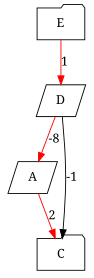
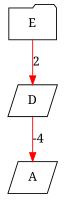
(64, 62) -> (36, 62)
(54, 139) -> (38, 139)
(61, 254) -> none
